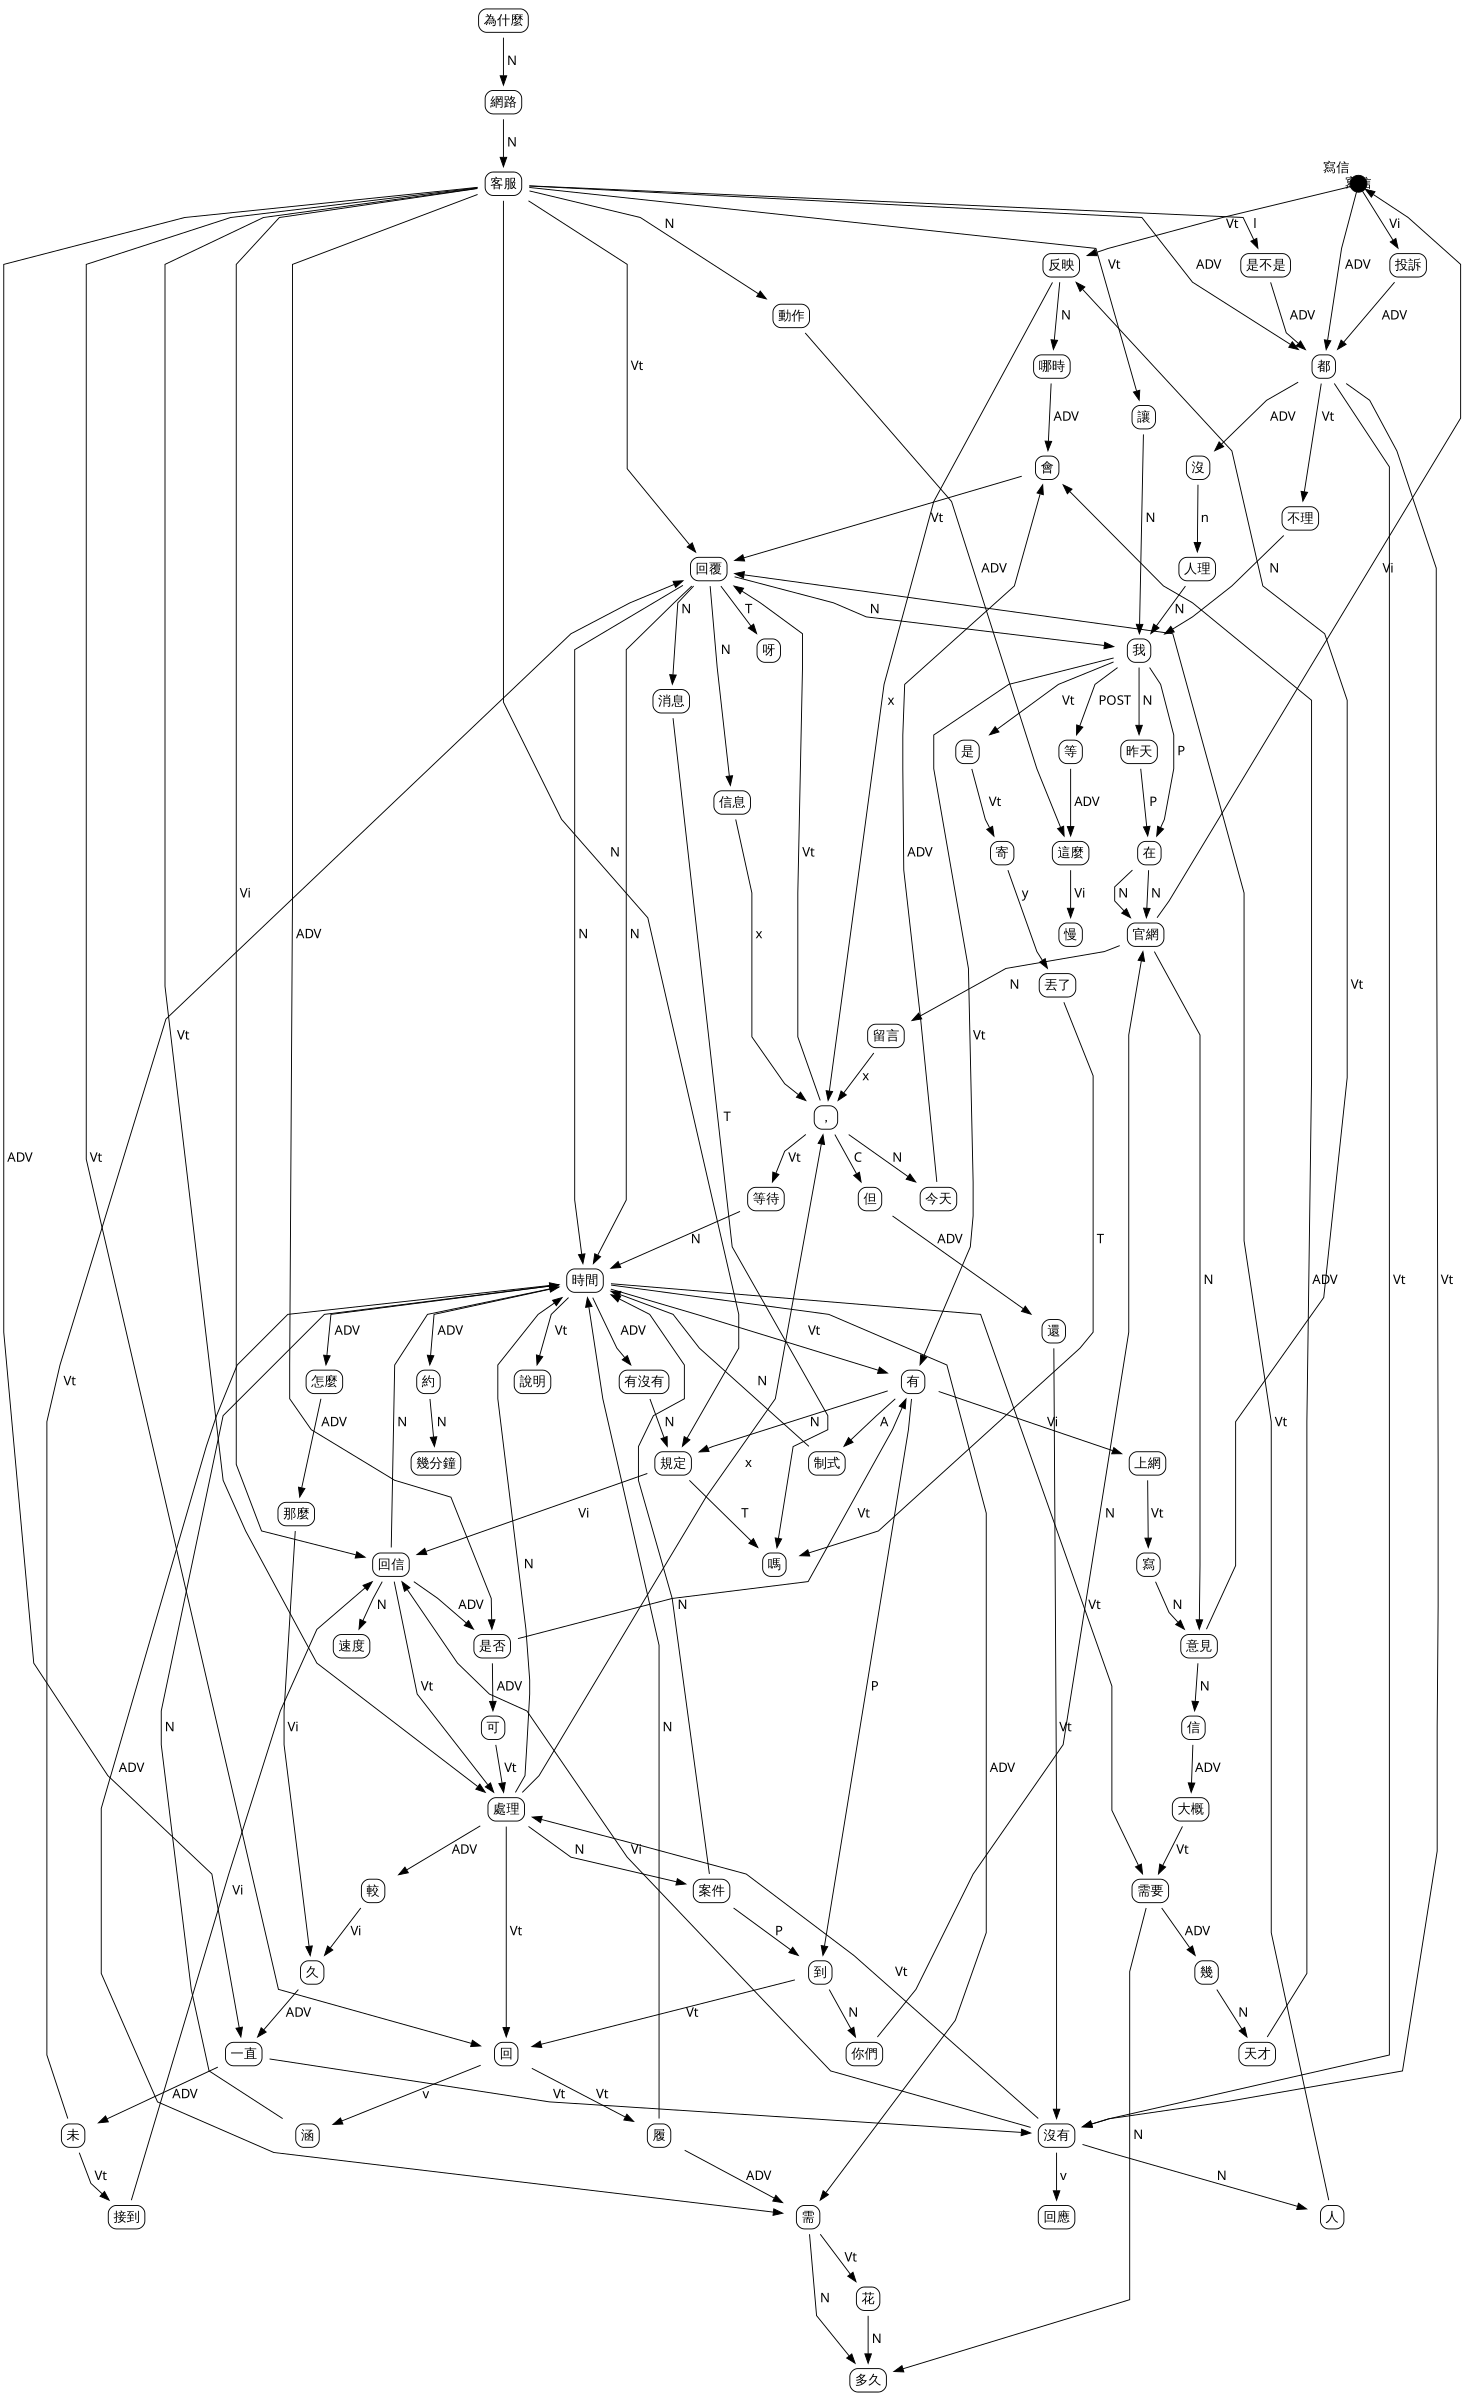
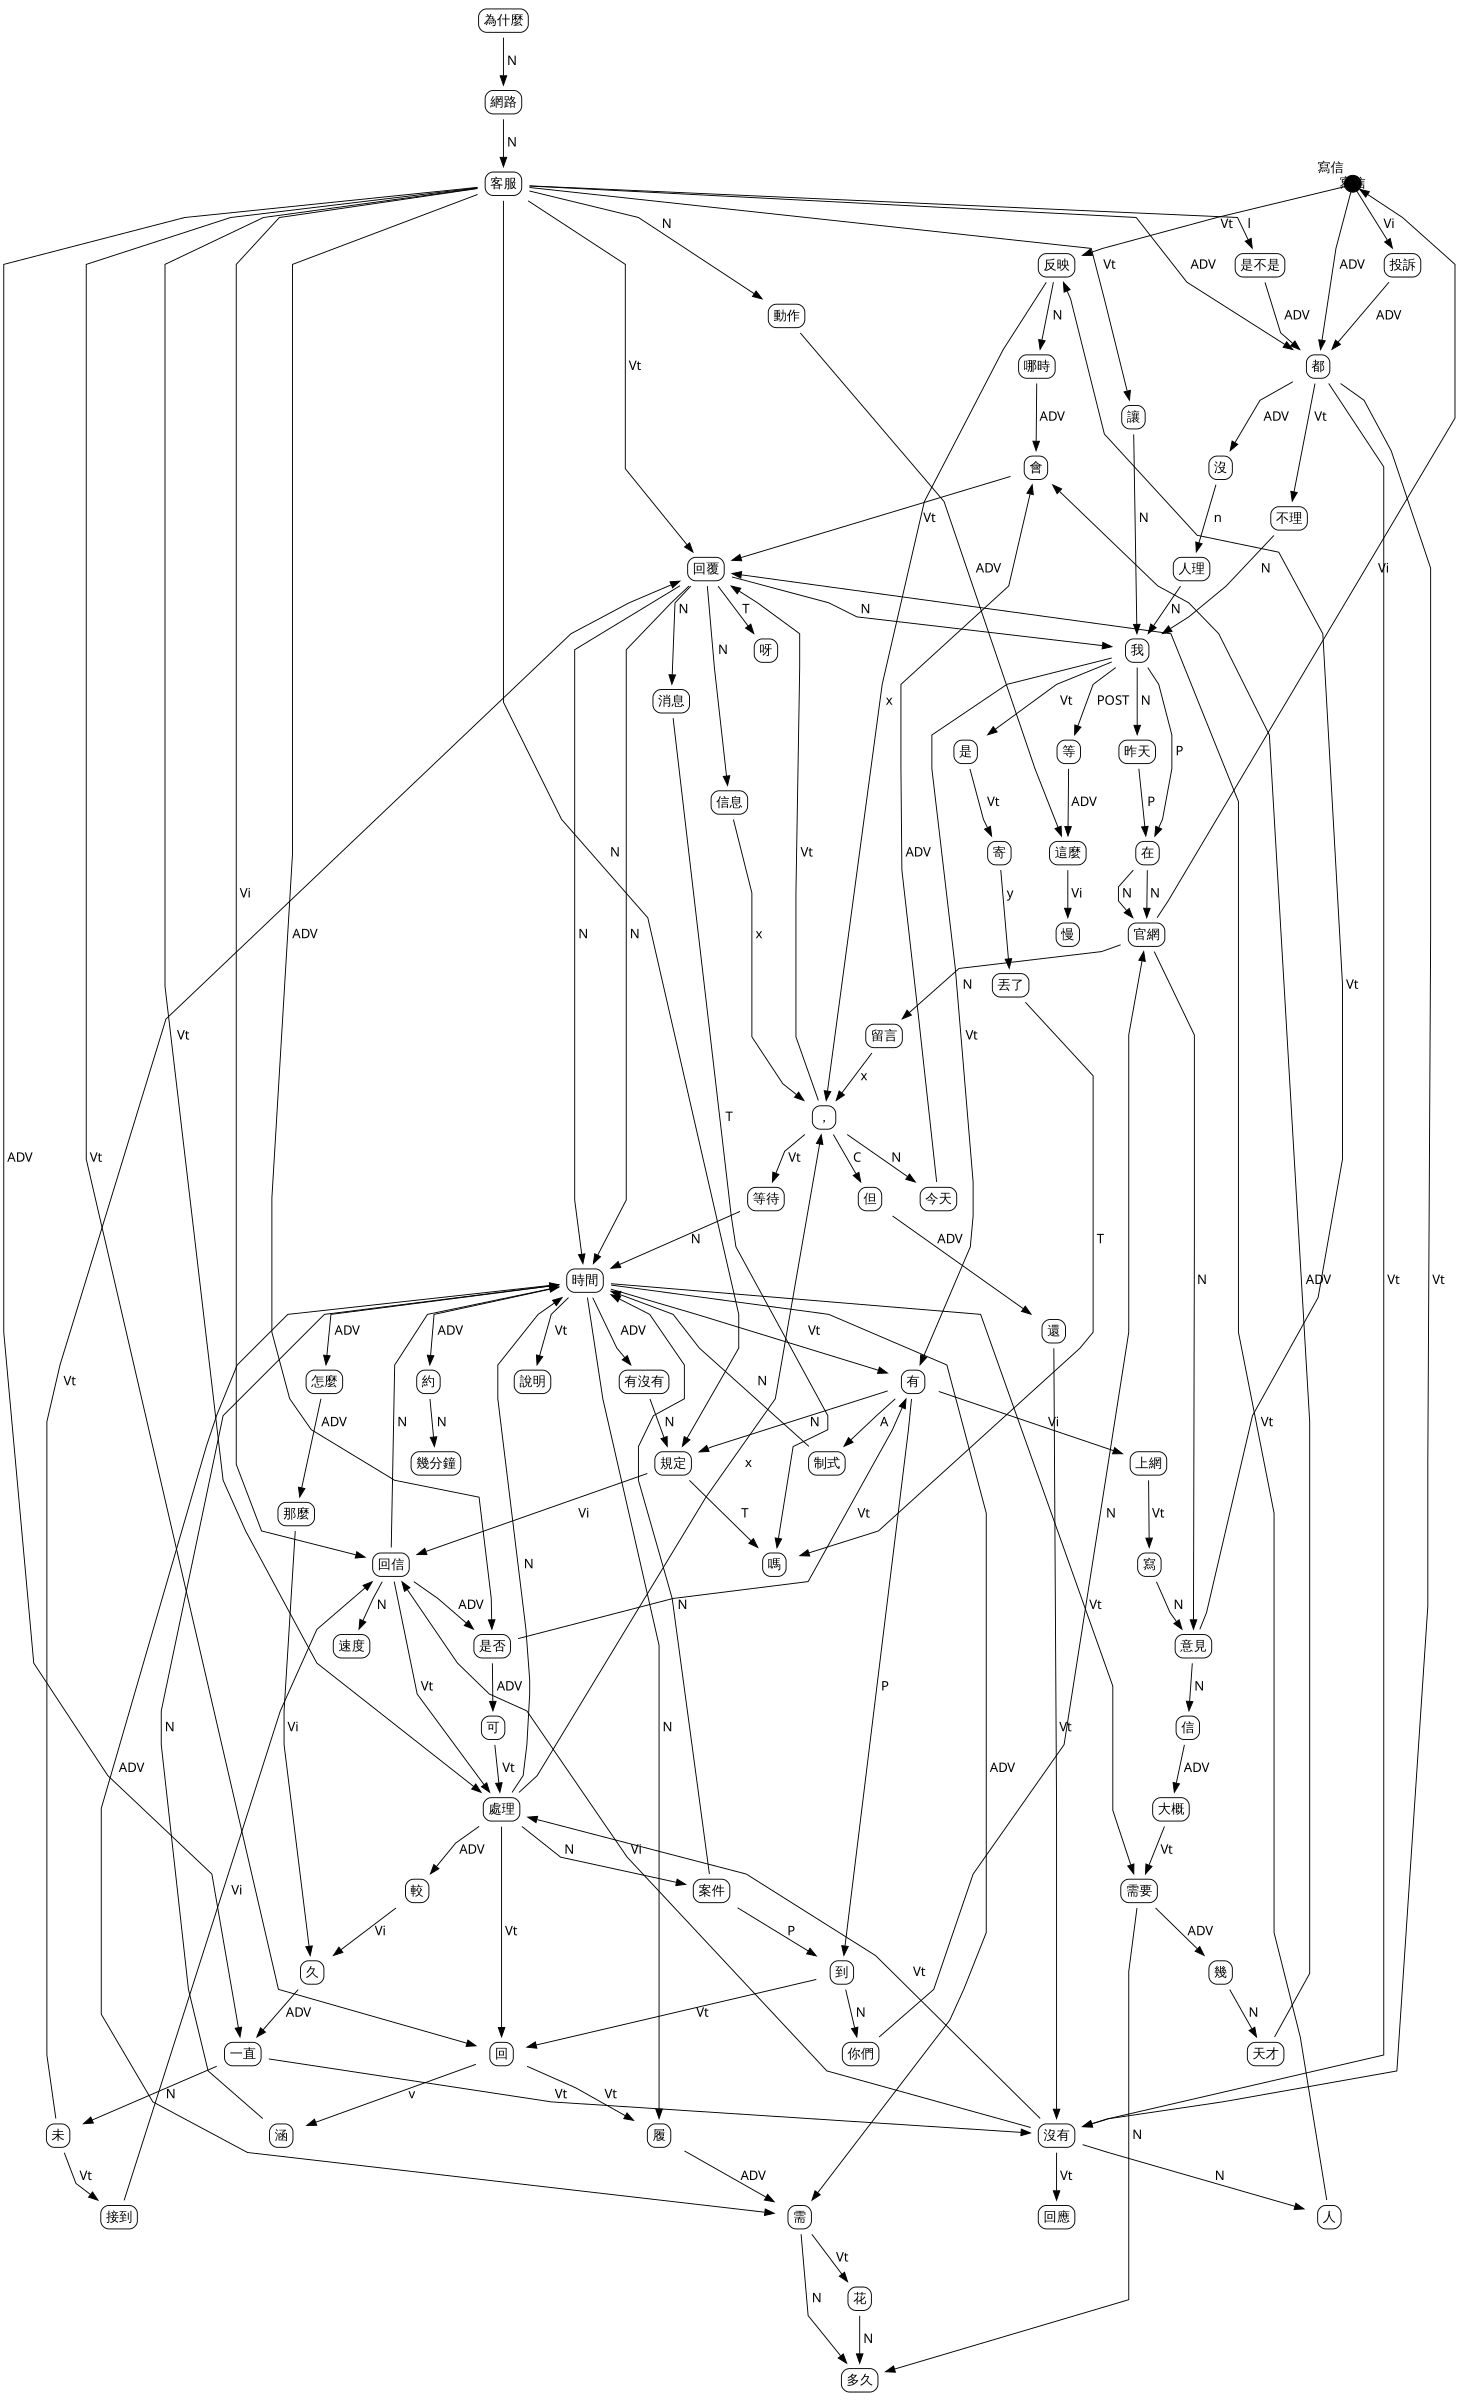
(659, 1709) -> (659, 1700)
(185, 2095) -> (171, 2095)
(1064, 2176) -> (1067, 2176)
